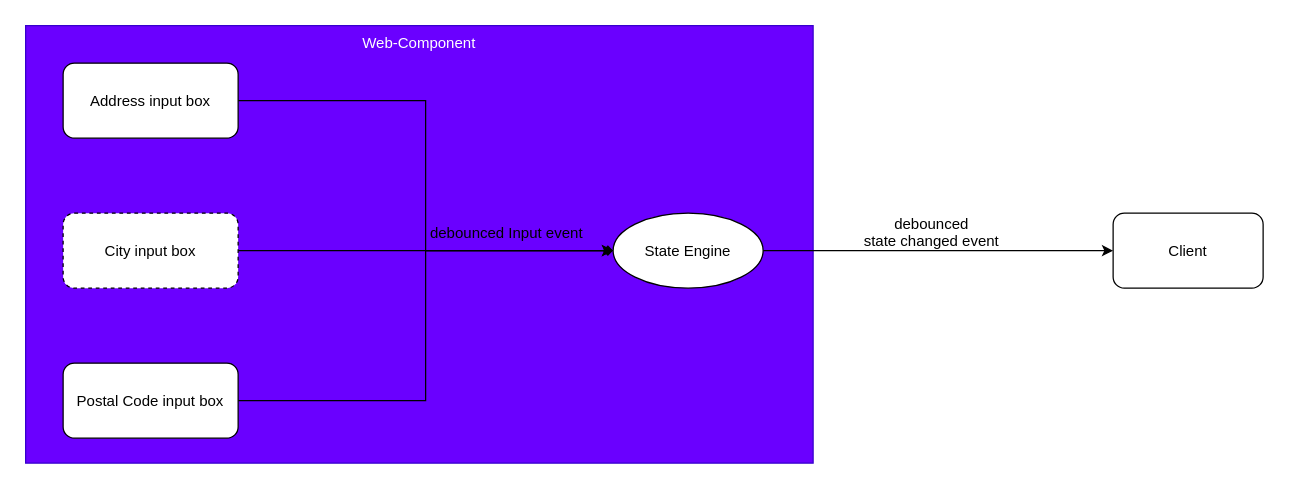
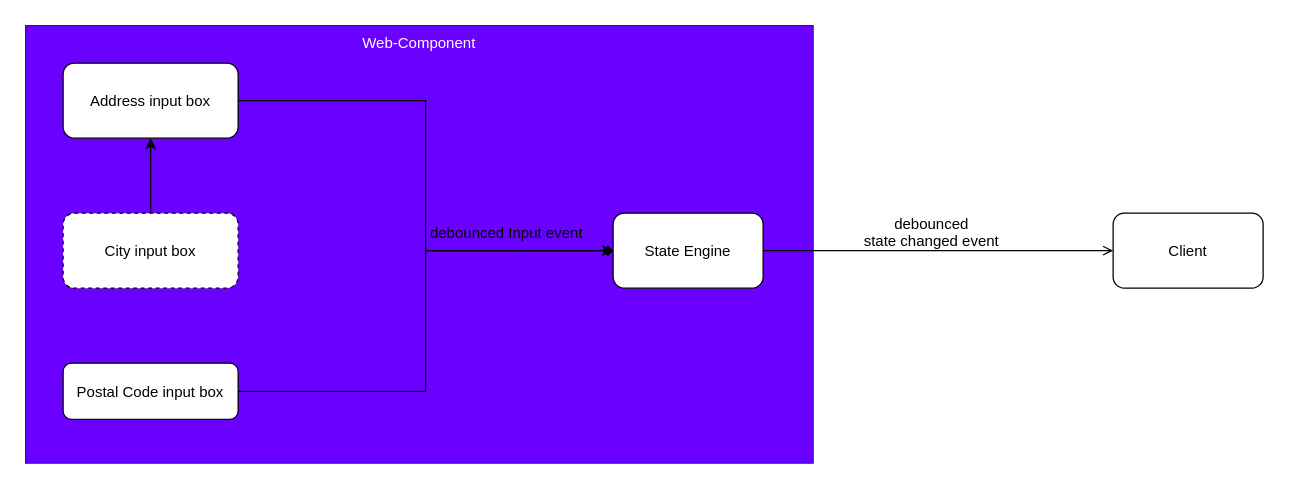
(330, 251) -> (151, 180)
(688, 251) -> (688, 251)
(1103, 251) -> (1105, 251)
(151, 401) -> (151, 391)
